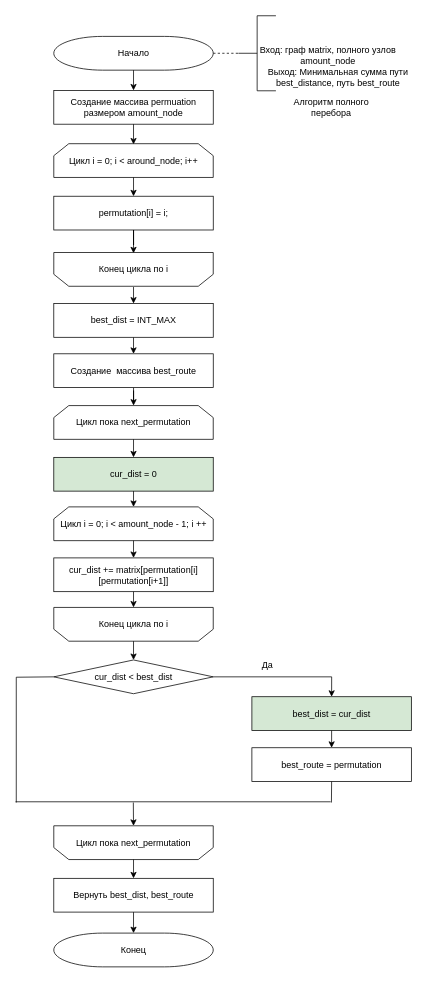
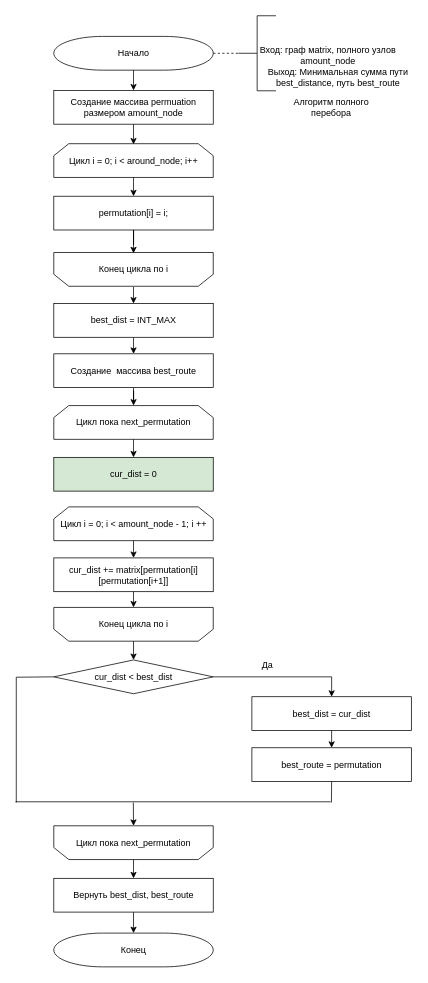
(133, 496) -> none
(331, 713) -> (331, 713)
